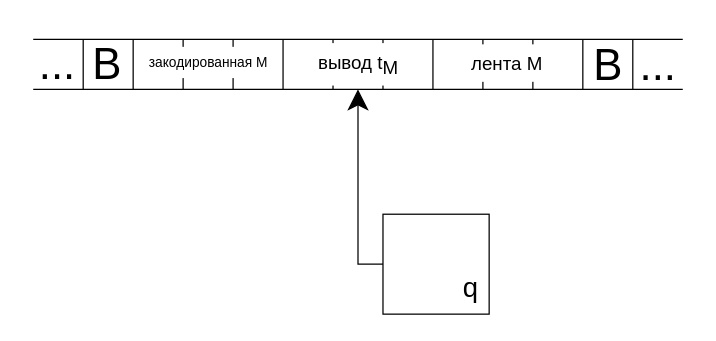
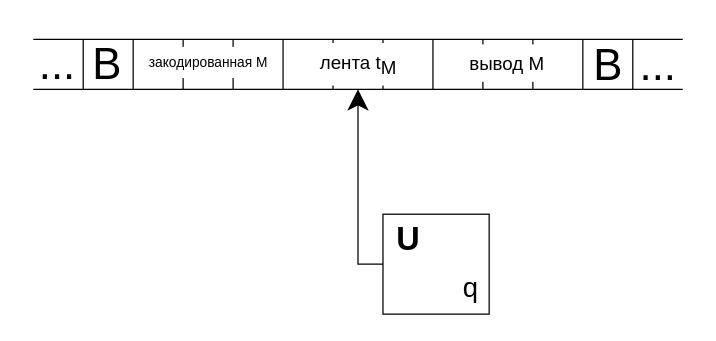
(508, 63) -> (508, 63)
(359, 64) -> (359, 64)
none -> (408, 239)
